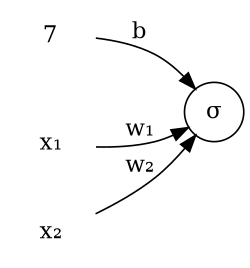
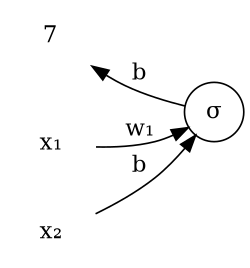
(143, 49) -> (144, 94)
(140, 166) -> (140, 166)
